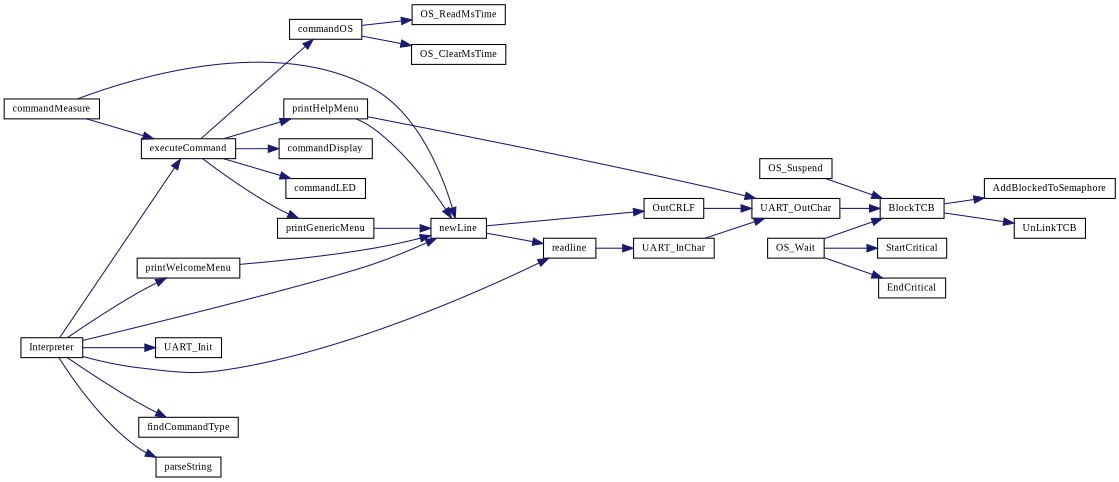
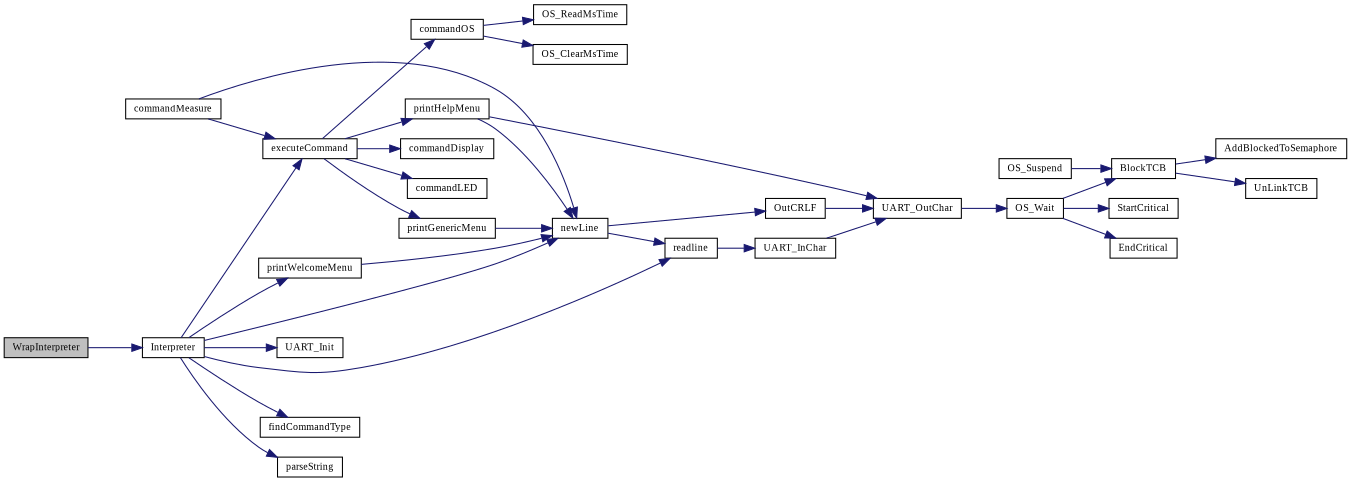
(855, 208) -> (979, 208)
none -> (46, 348)
